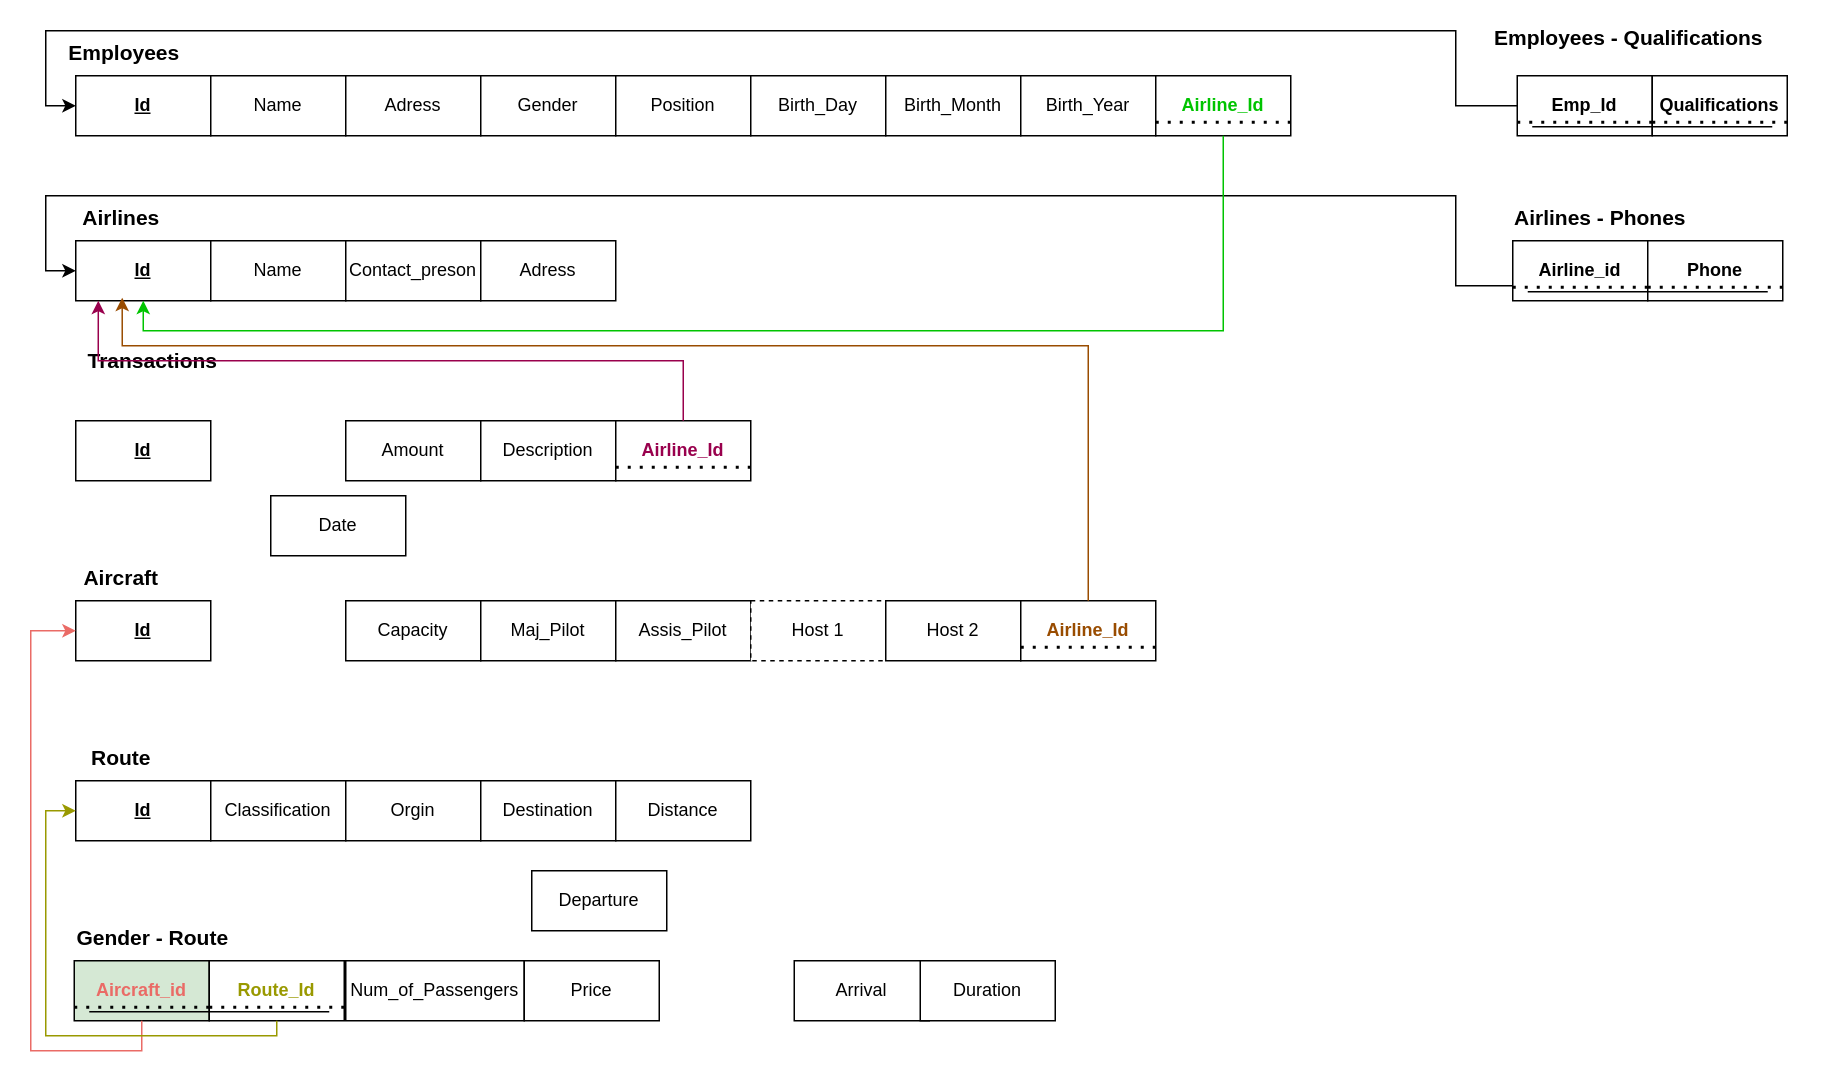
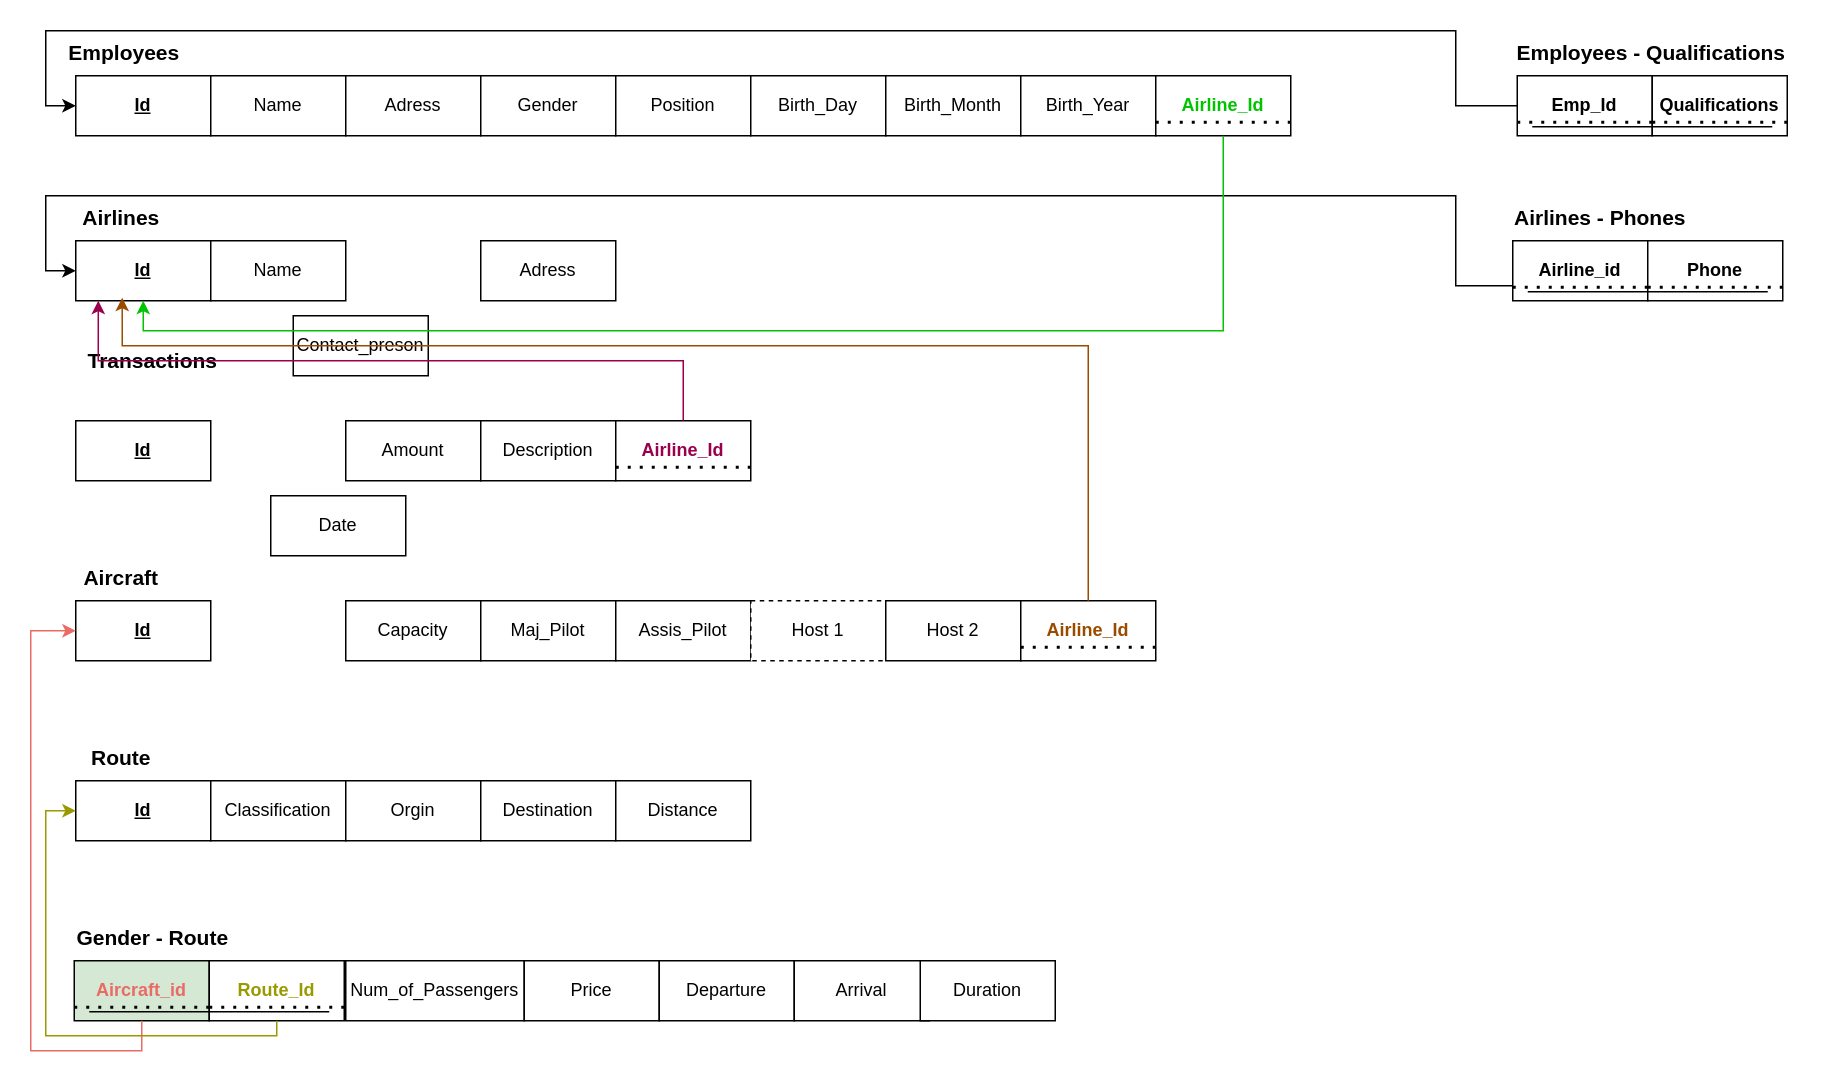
(1628, 38) -> (1651, 53)
(413, 271) -> (361, 346)
(599, 901) -> (727, 991)
